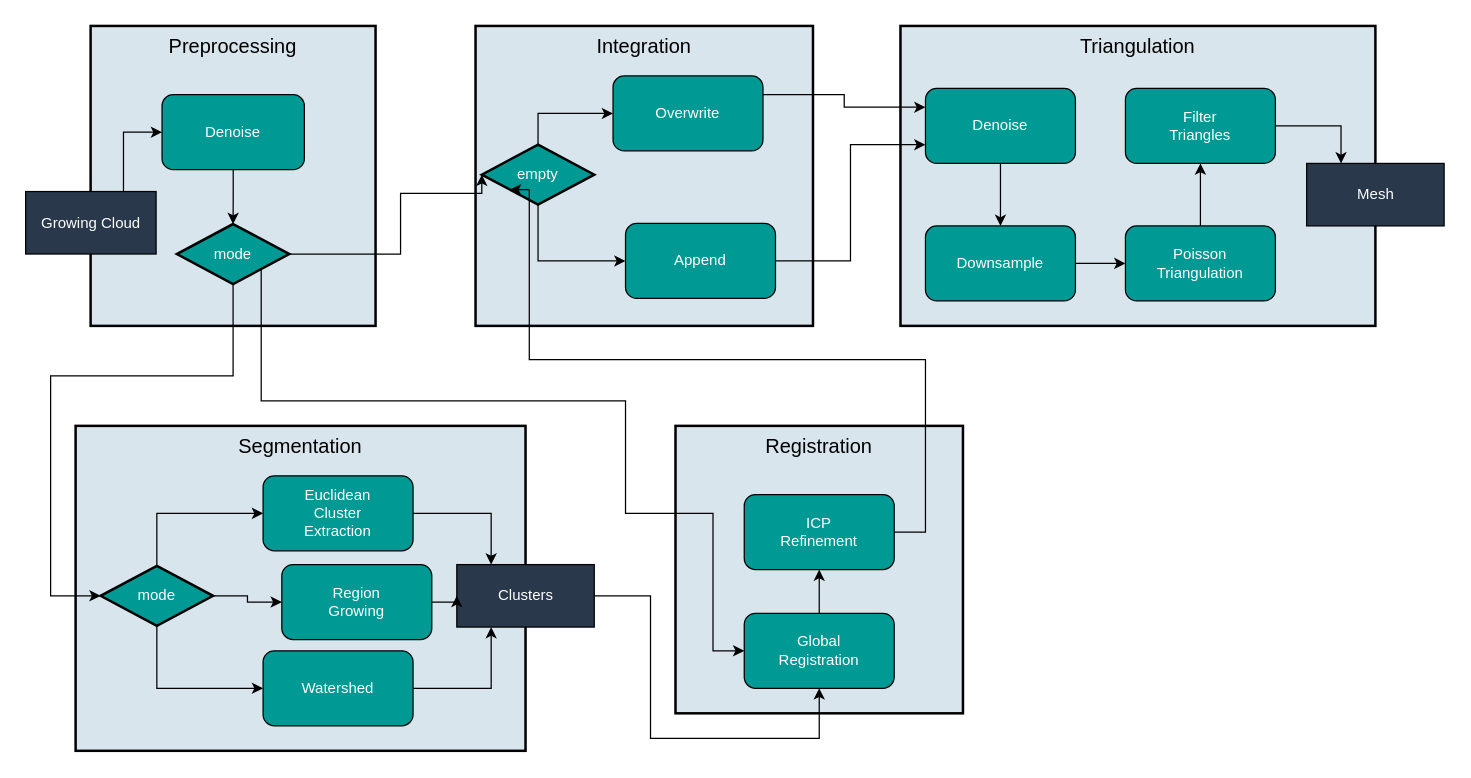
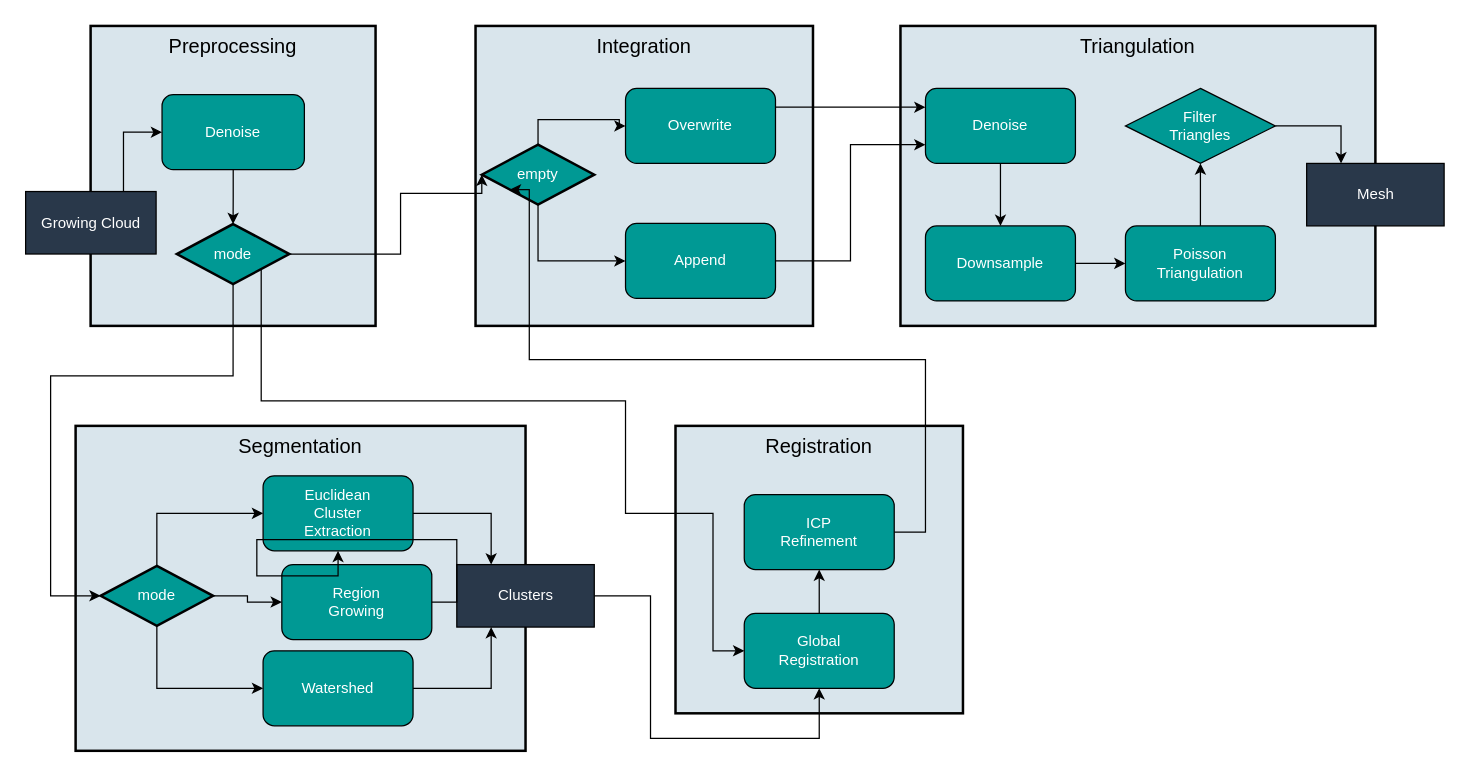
(688, 113) -> (701, 126)
(1201, 126) -> (1201, 126)
(454, 602) -> (339, 539)
